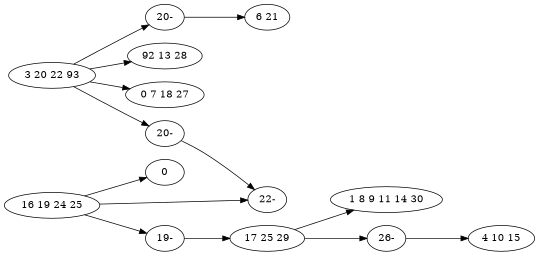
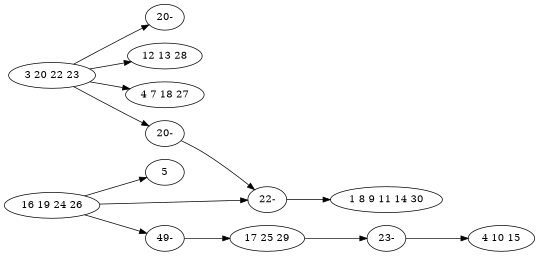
(267, 17) -> none
(165, 56) -> (165, 56)
(52, 75) -> (52, 75)
(165, 95) -> (165, 95)
(165, 172) -> (165, 172)
(52, 205) -> (52, 205)
(321, 221) -> (305, 200)
(165, 238) -> (165, 238)
(386, 238) -> (386, 238)
